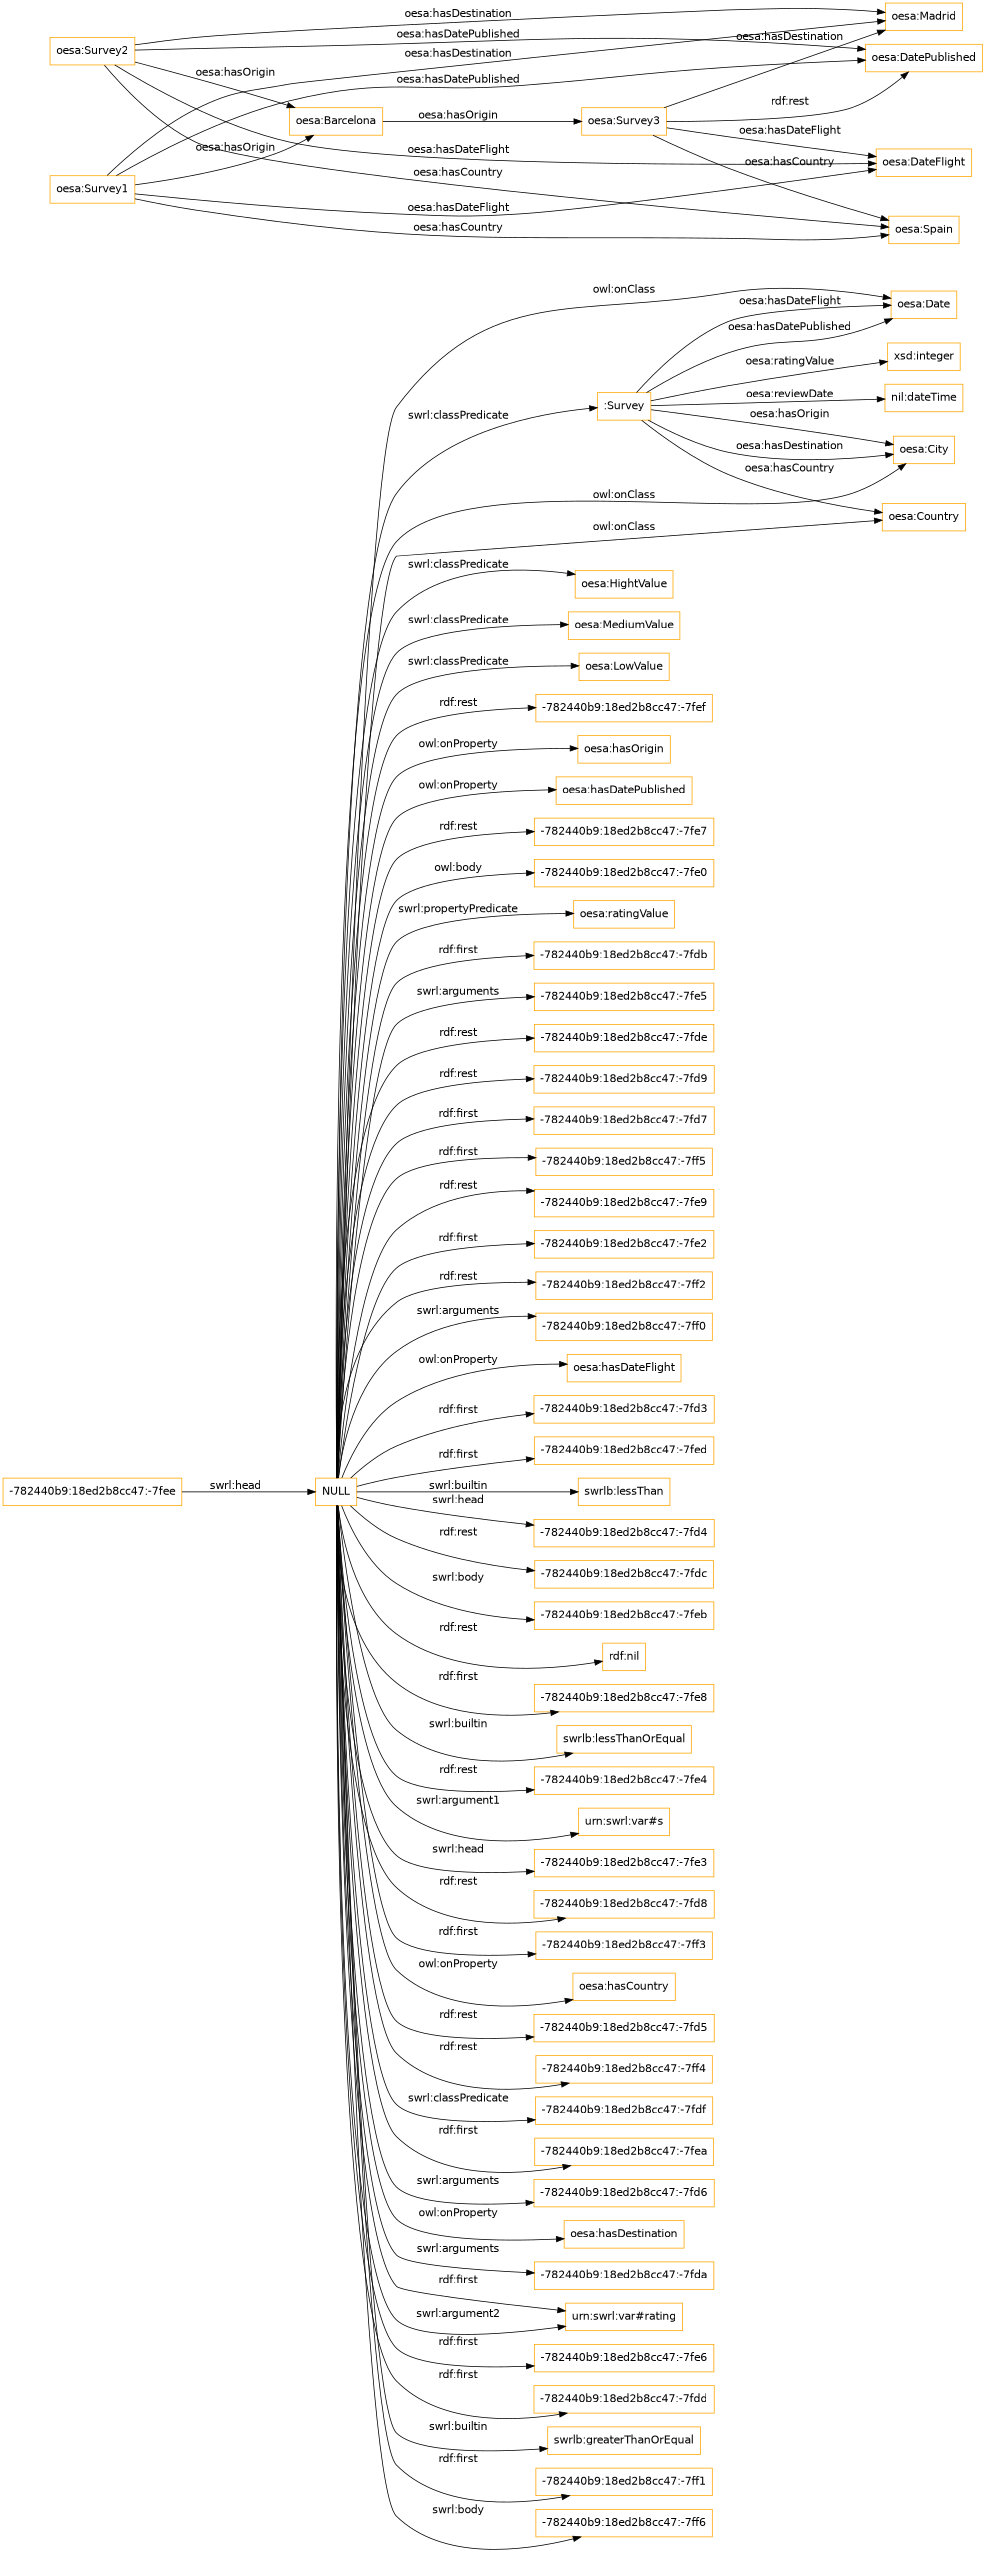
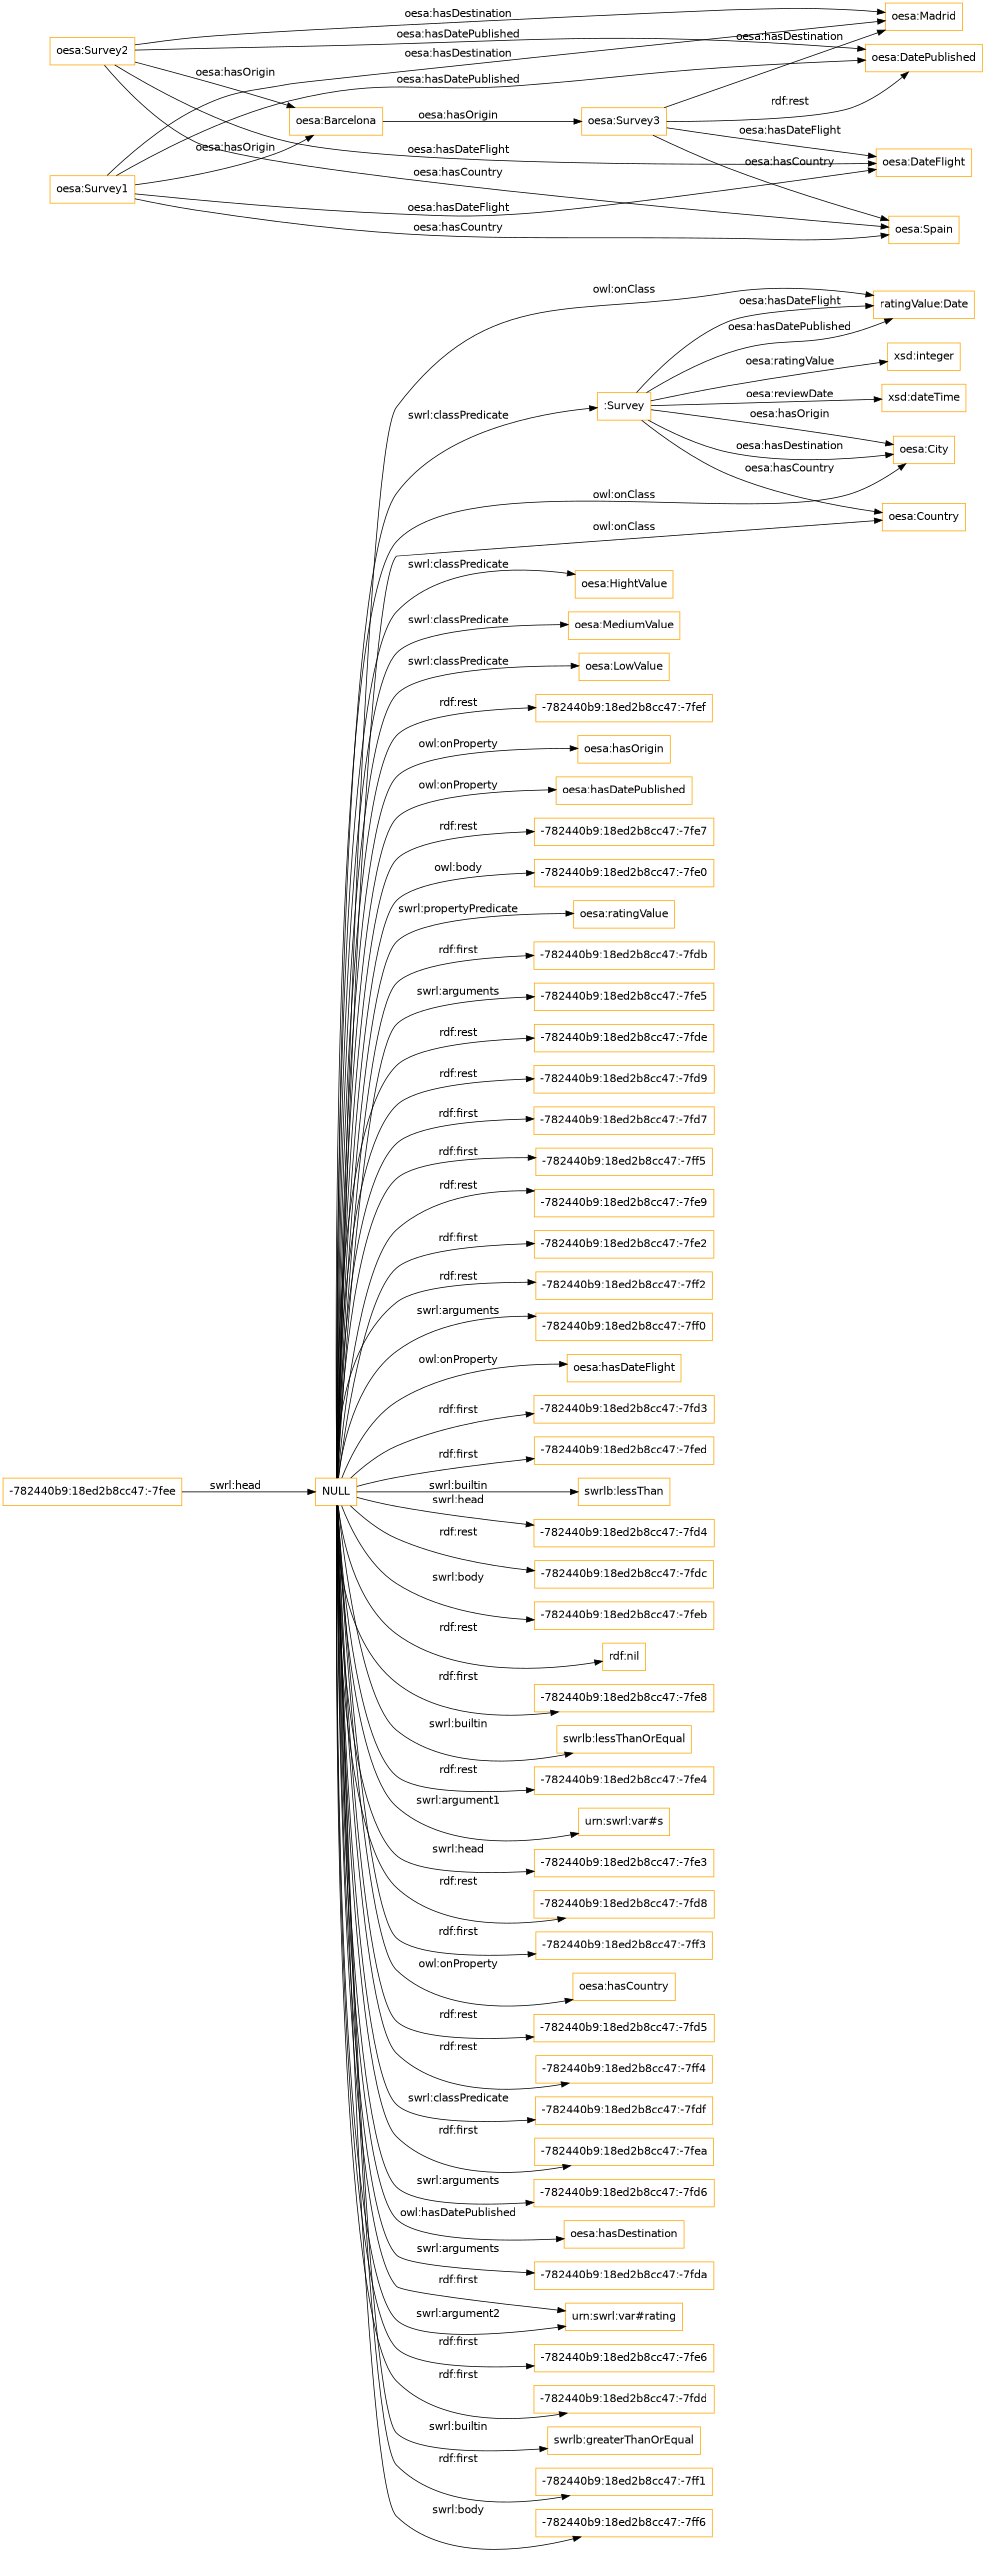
(924, 305) -> (924, 305)
(924, 398) -> (924, 398)
(458, 2213) -> (458, 2213)
